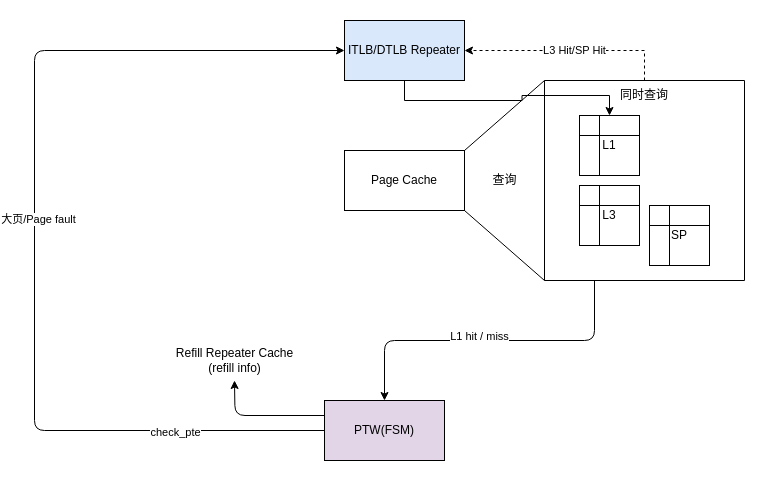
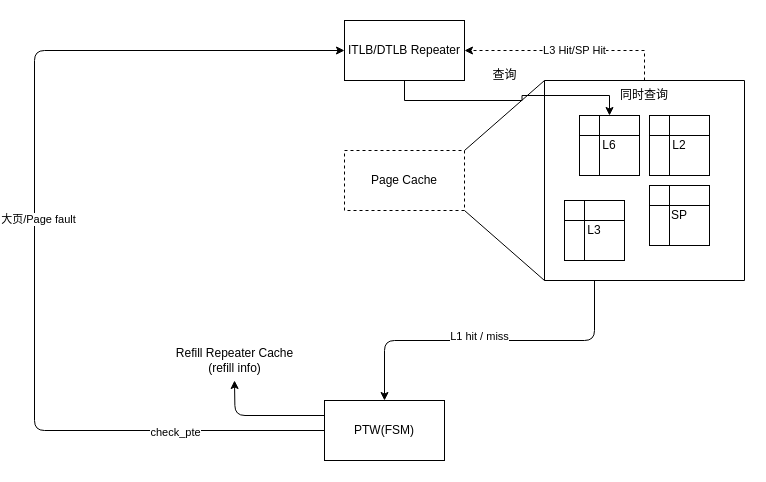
(405, 51) -> (405, 51)
(610, 146) -> (610, 146)
none -> (680, 146)
(405, 181) -> (405, 181)
(505, 181) -> (505, 76)
(610, 216) -> (595, 231)
(680, 236) -> (680, 216)
(385, 431) -> (385, 431)
